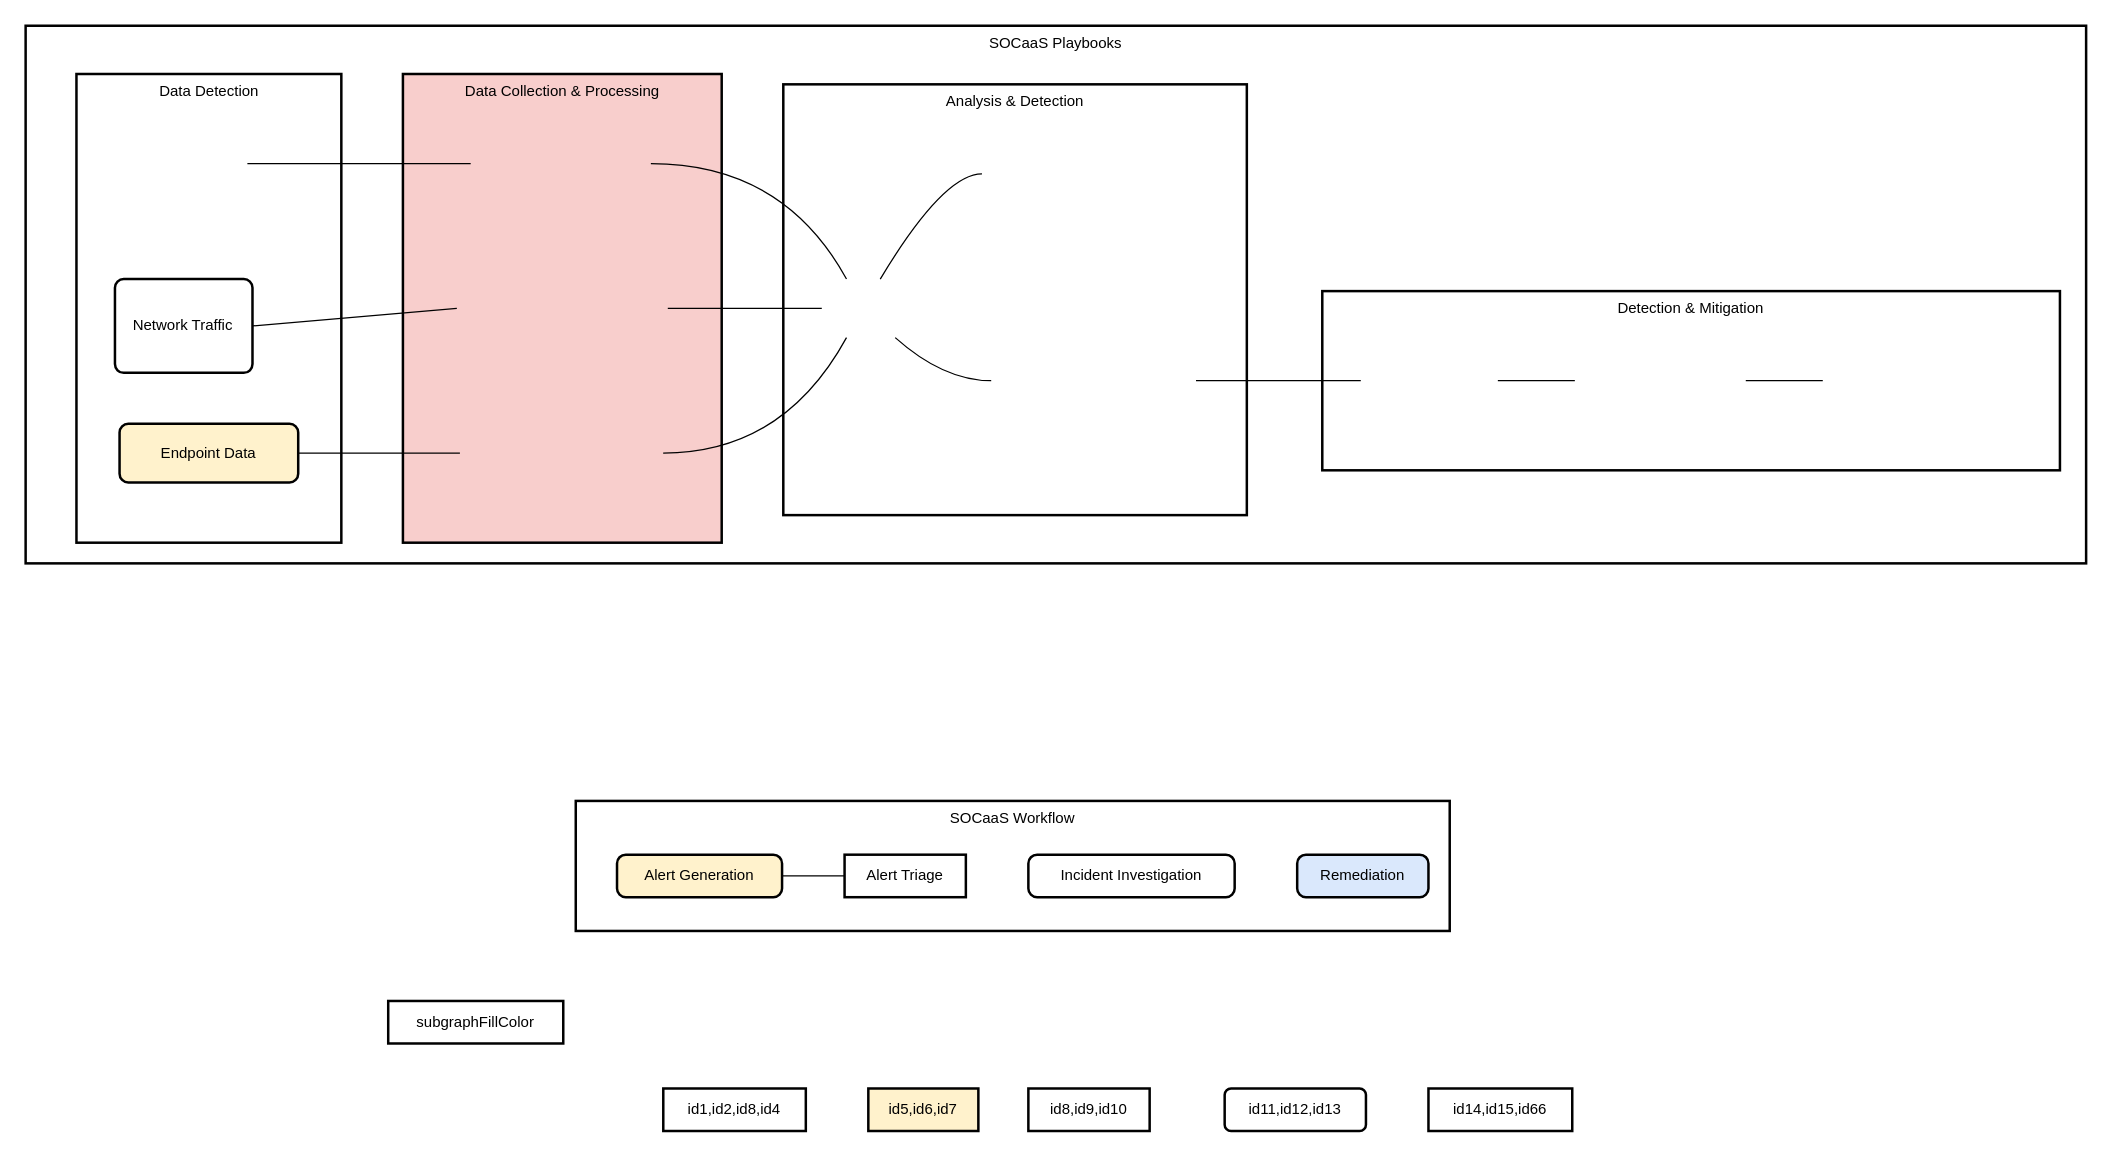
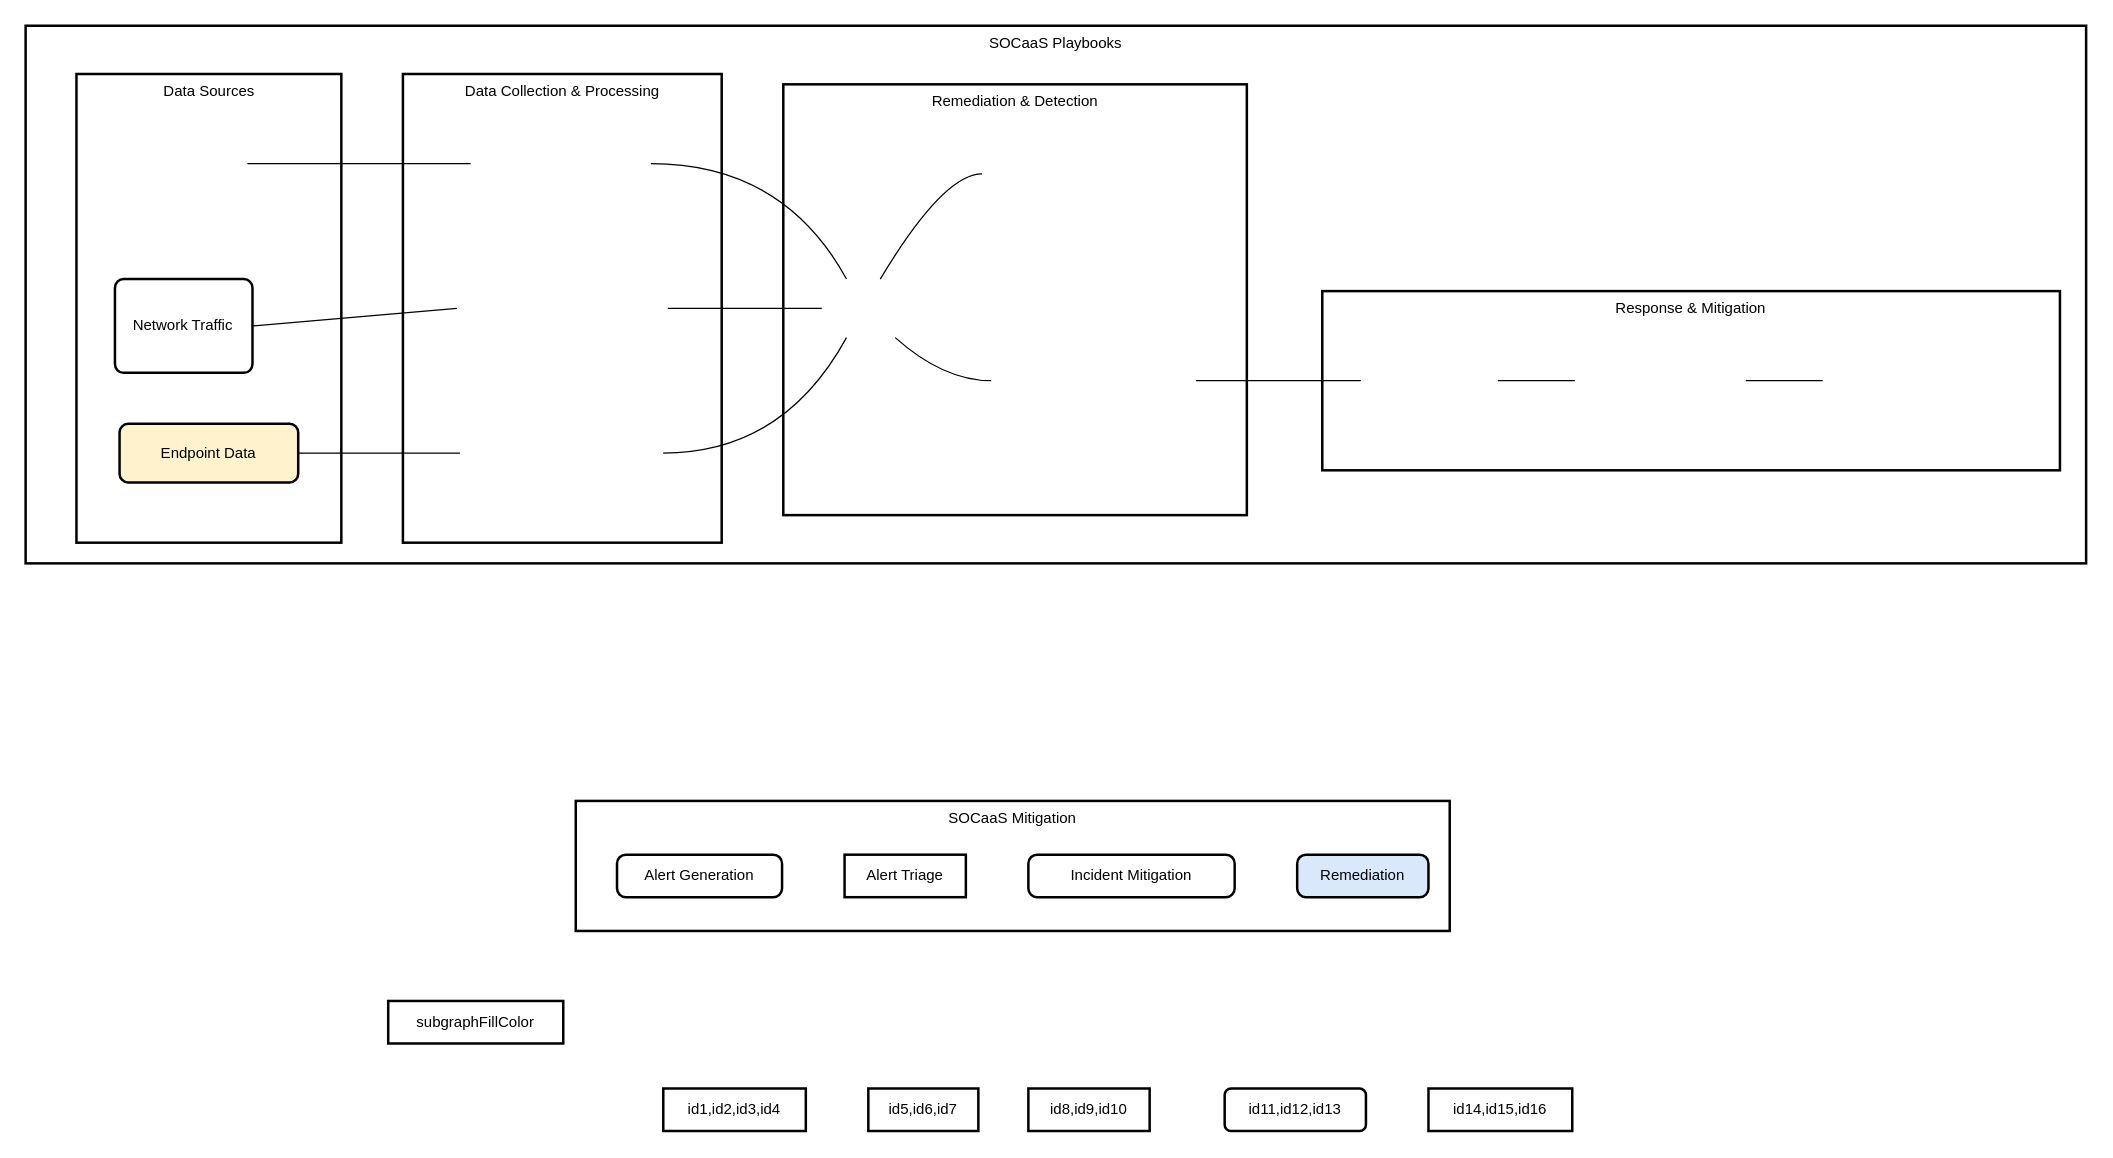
(209, 92) -> (209, 92)
(1015, 102) -> (1015, 102)
(562, 308) -> (562, 308)
(1691, 308) -> (1691, 308)
(1013, 818) -> (1013, 818)
(699, 876) -> (699, 876)
(814, 876) -> none
(1131, 876) -> (1131, 876)
(734, 1109) -> (734, 1109)
(923, 1109) -> (923, 1109)
(1500, 1109) -> (1500, 1109)
